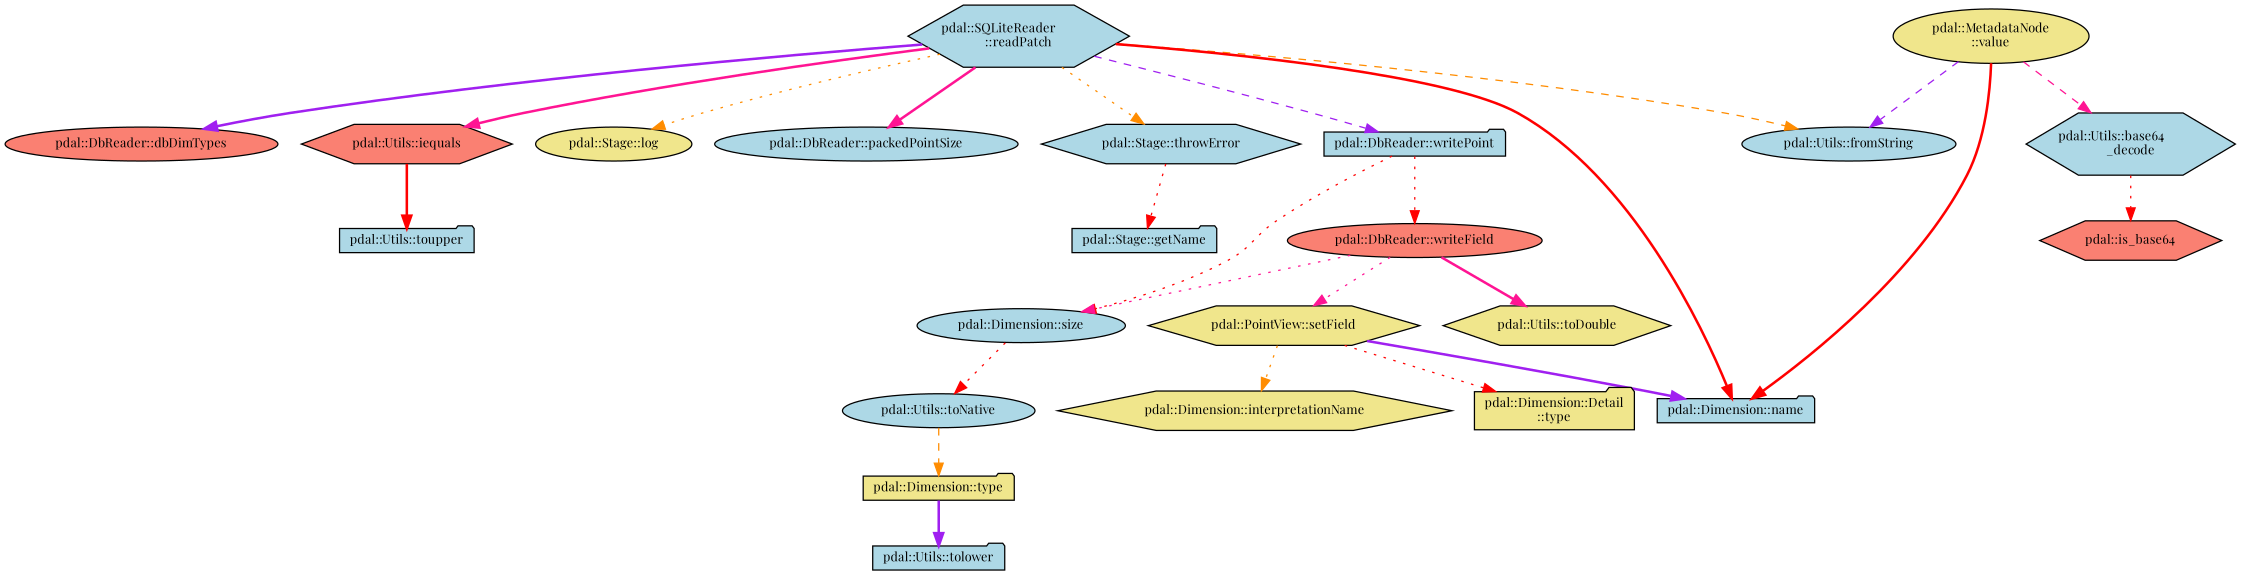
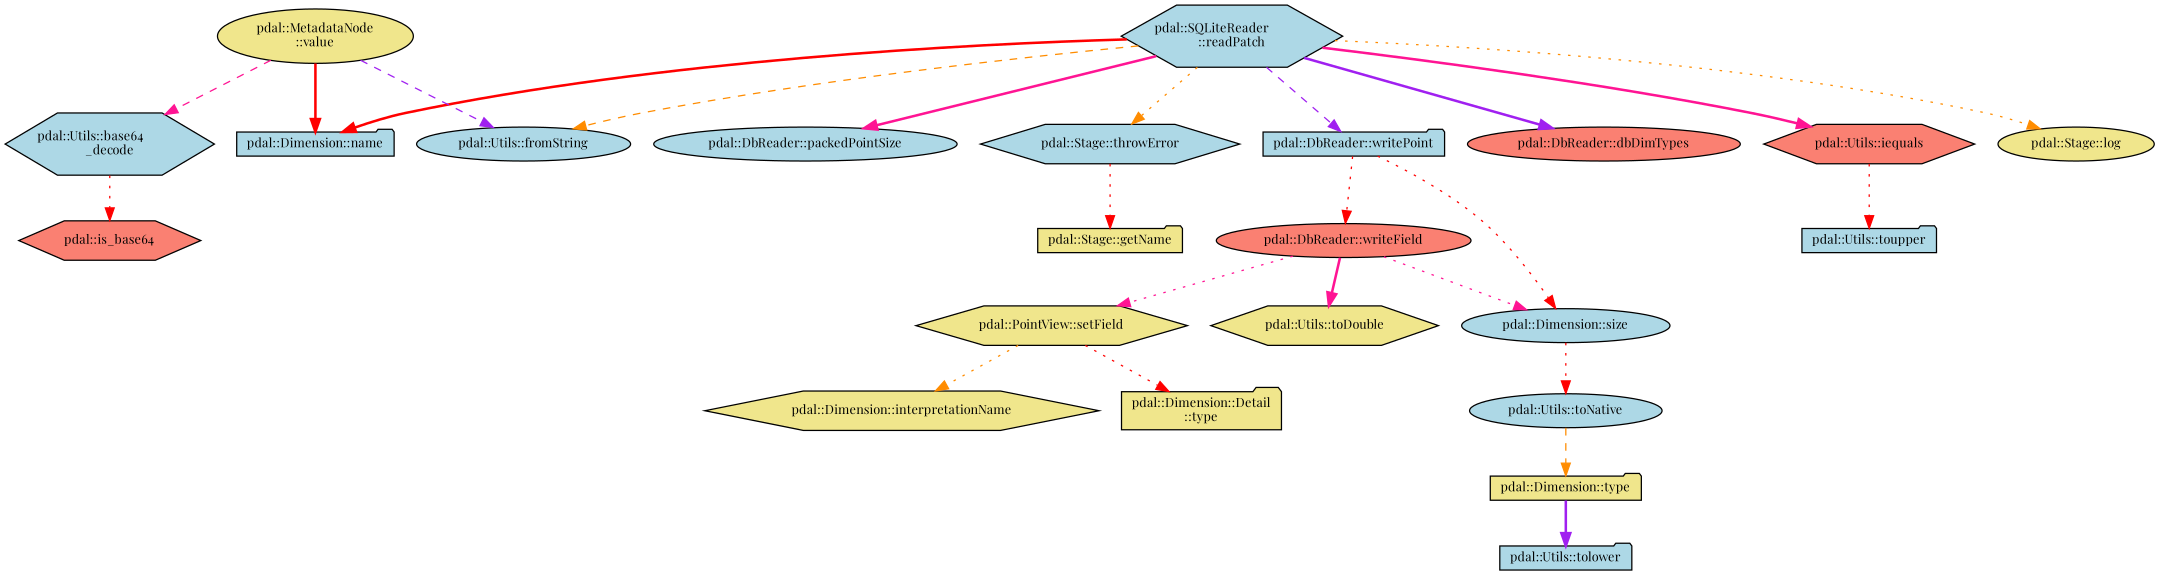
(407, 190) -> (1869, 190)
(1144, 241) -> (1110, 241)
(1519, 368) -> none
